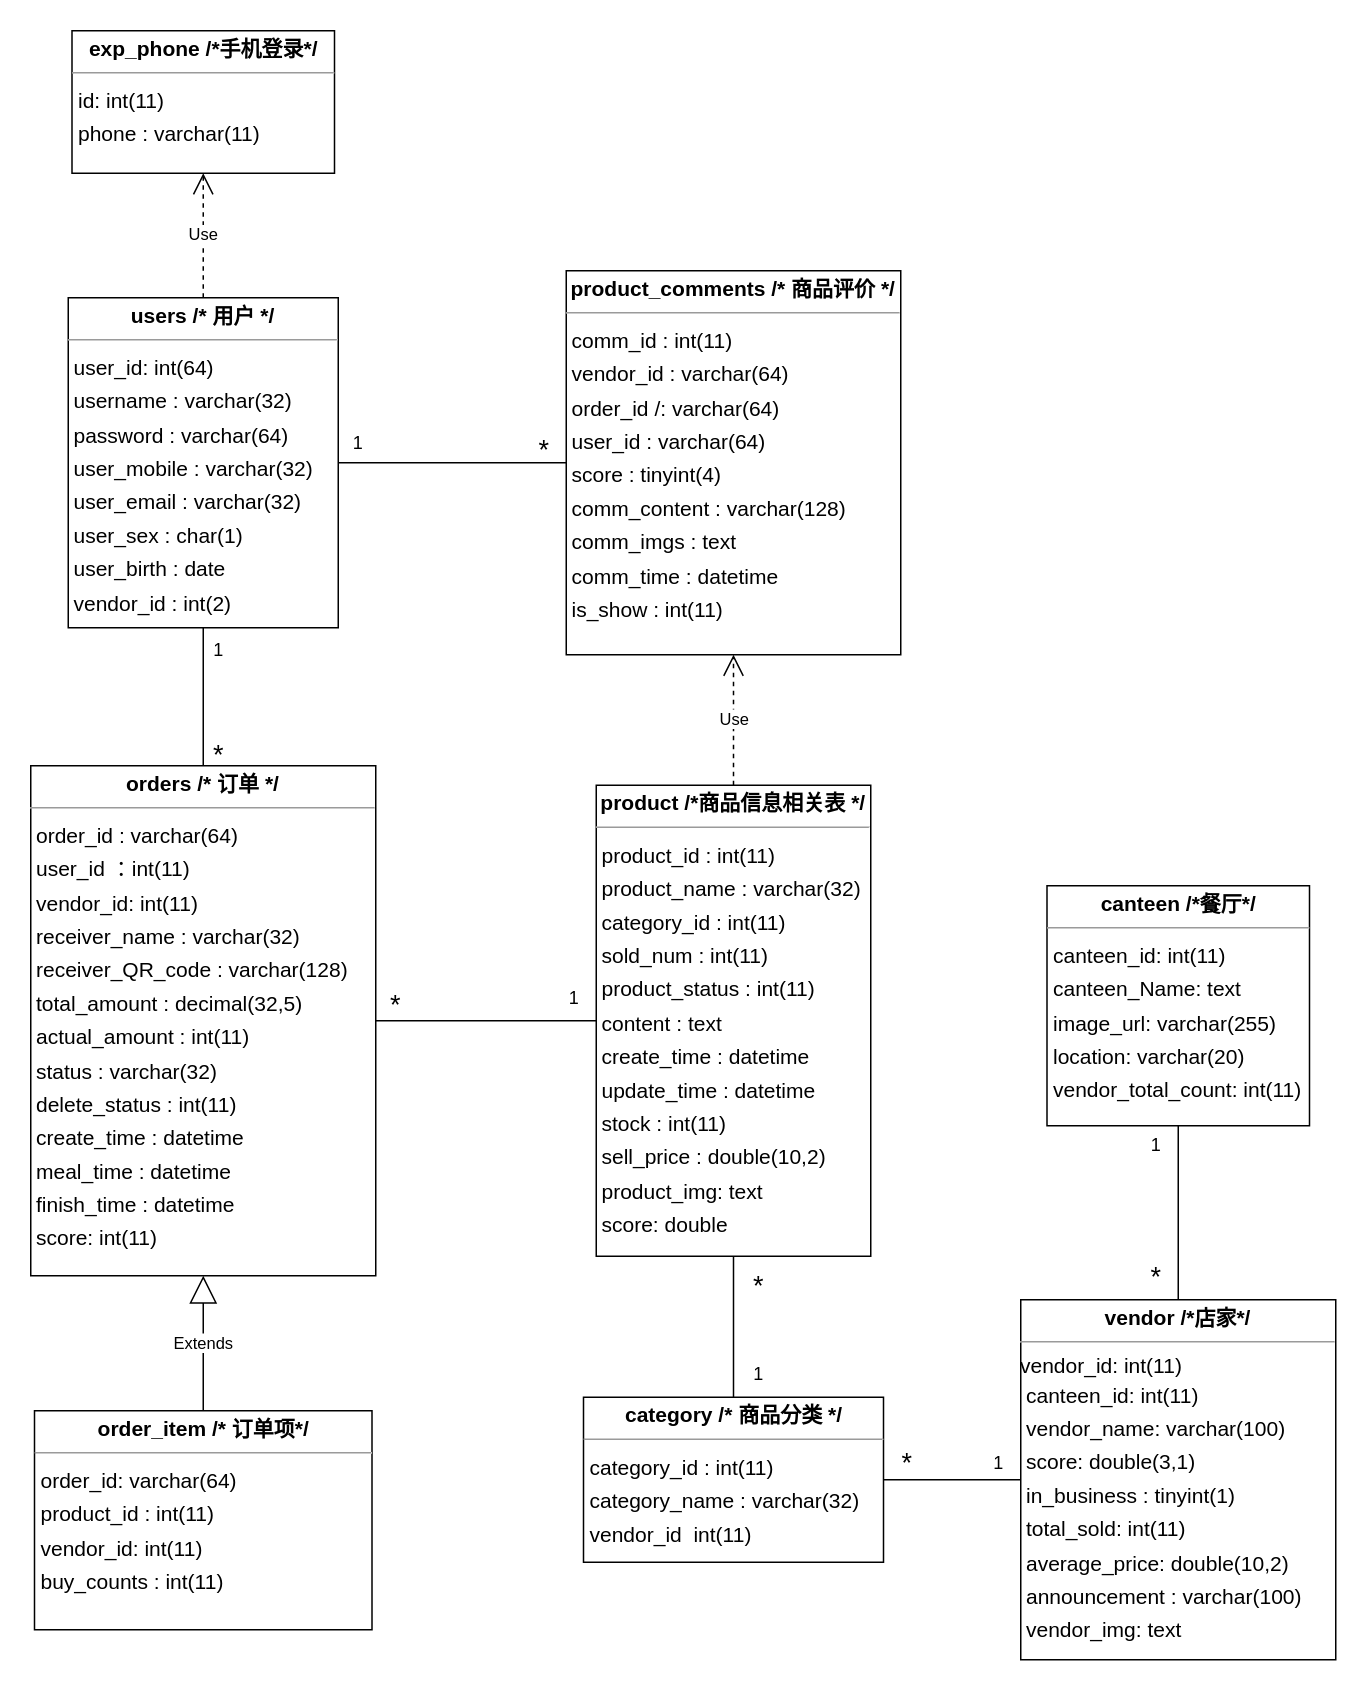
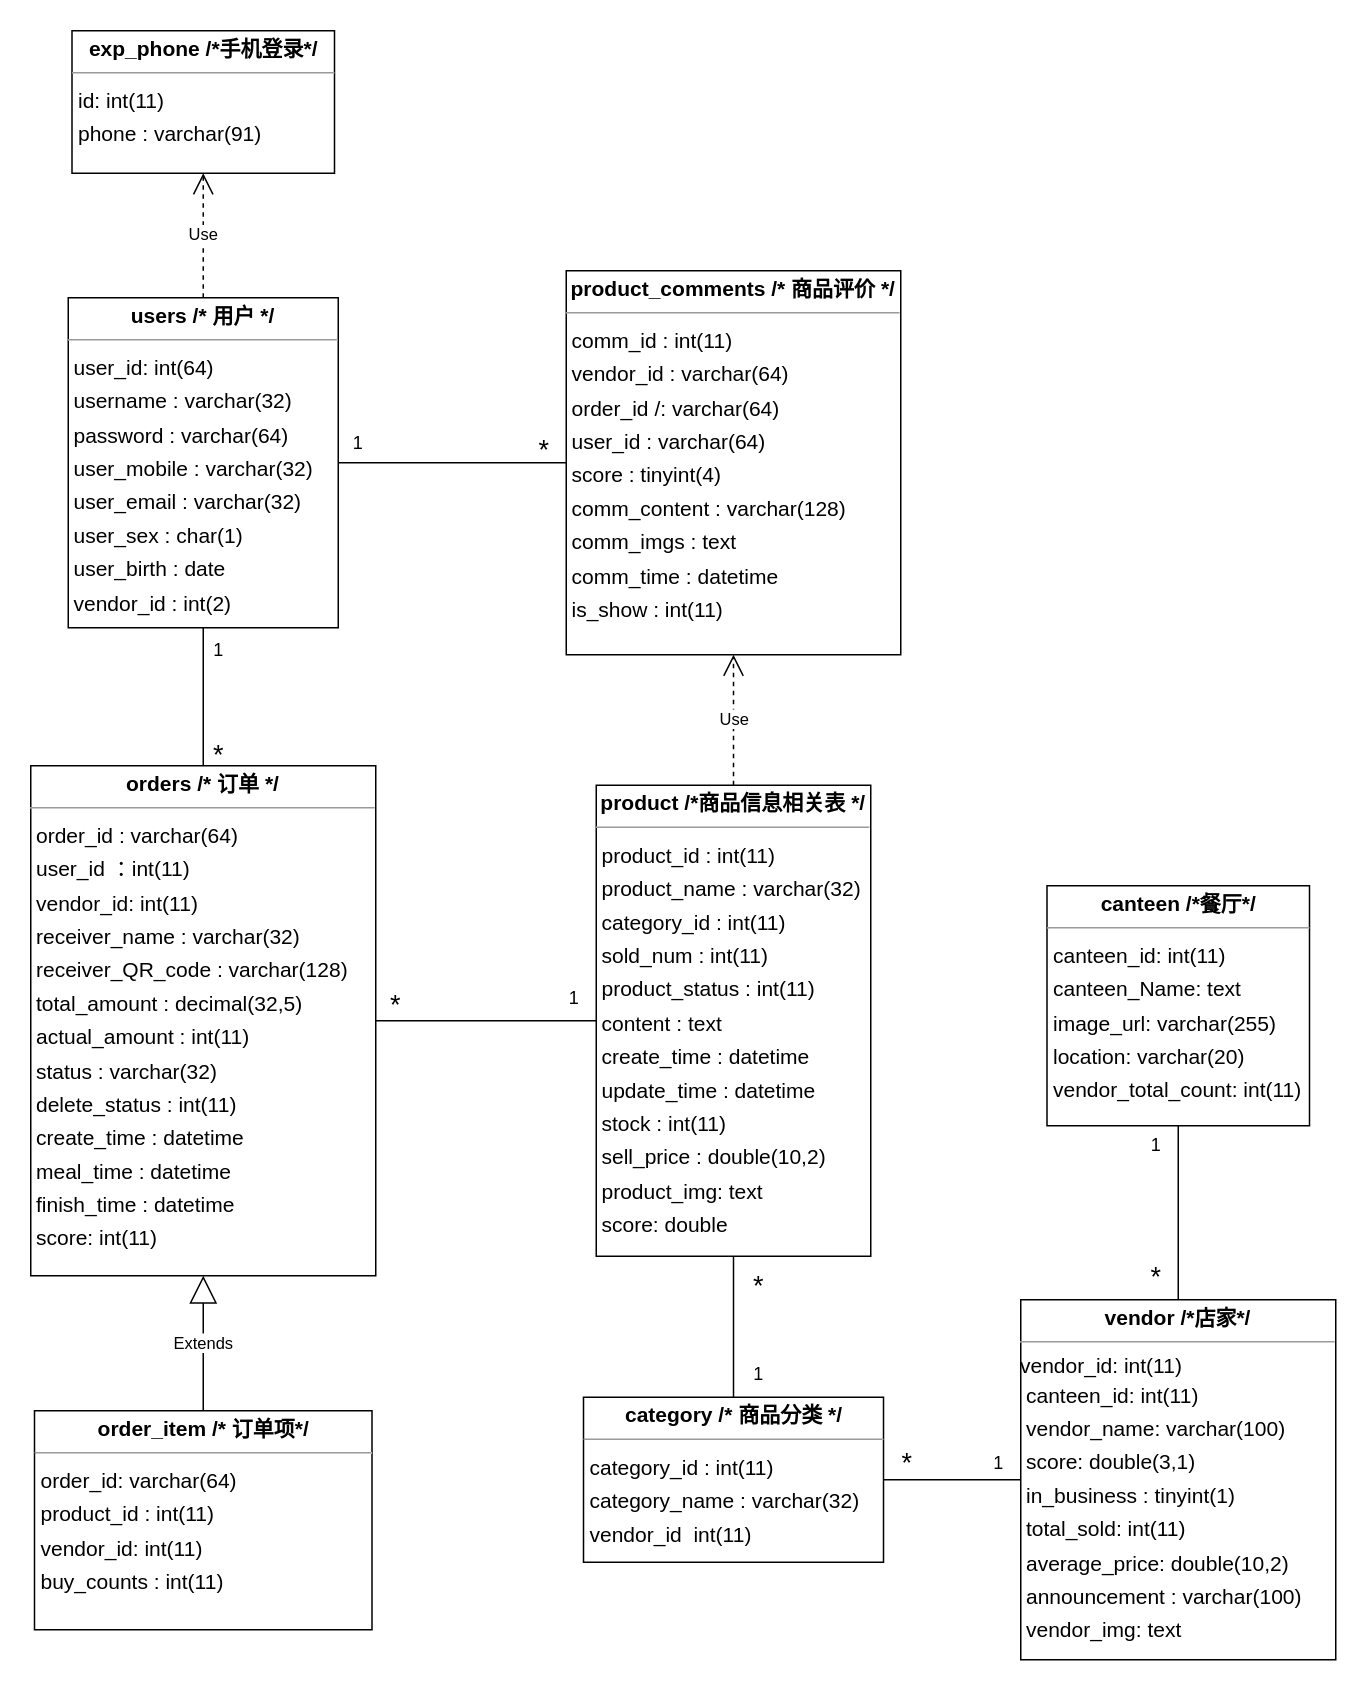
(194, 69) -> (194, 69)
